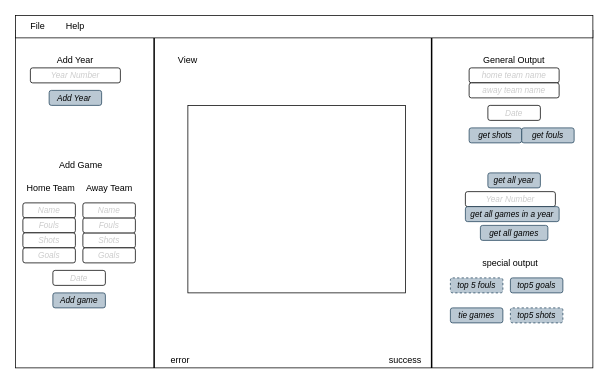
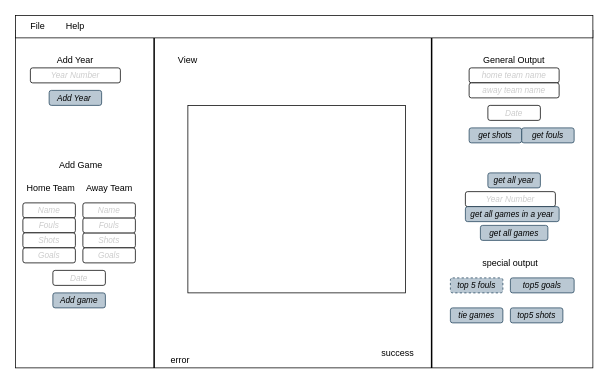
(537, 285) -> (542, 285)
(537, 315) -> (537, 315)
(405, 360) -> (398, 353)
